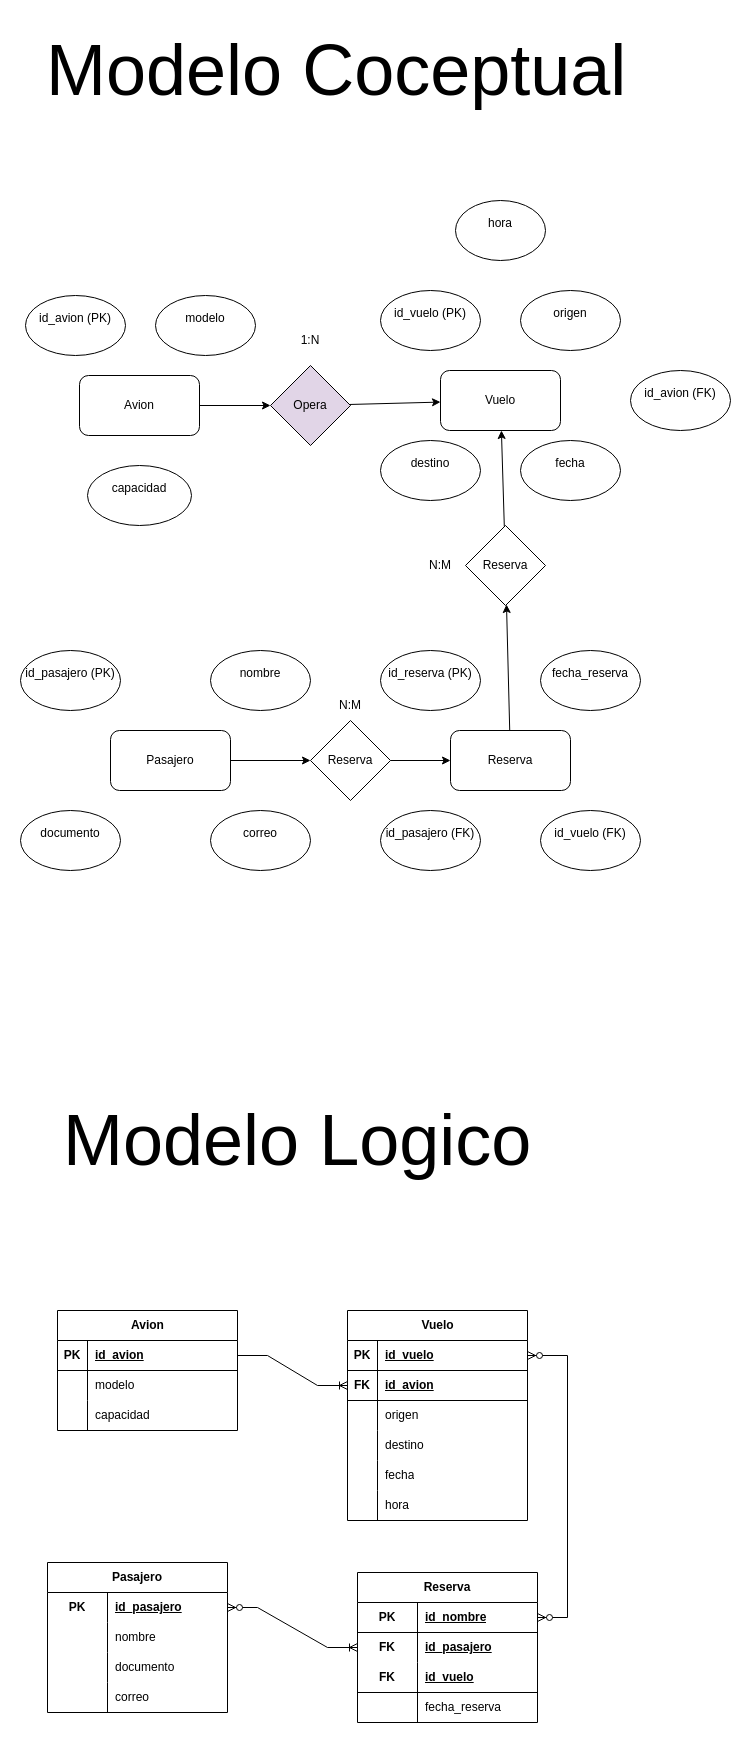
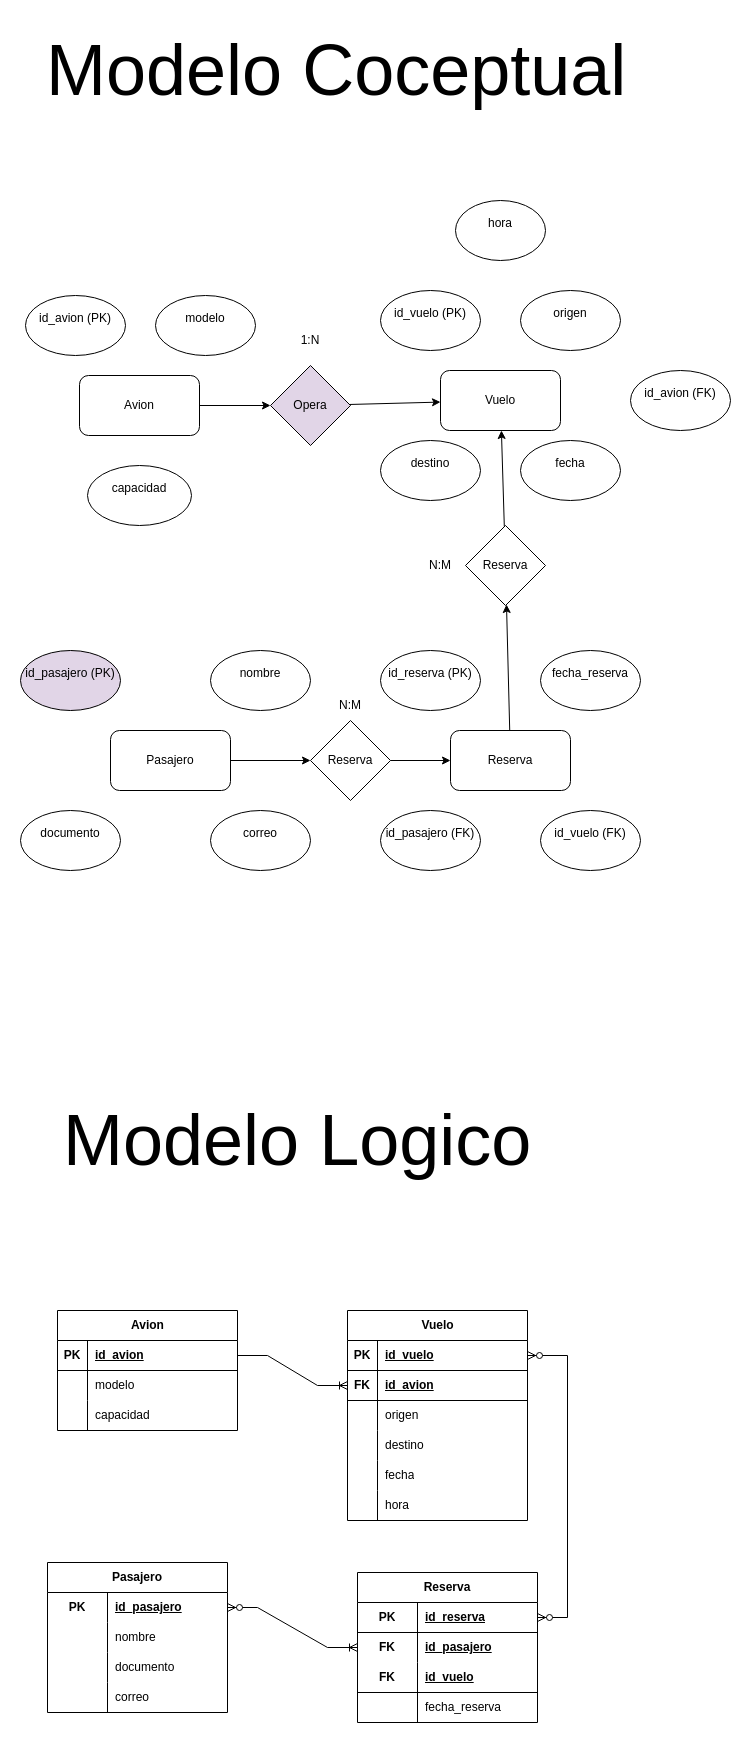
(71, 681) -> (71, 681)
(454, 1618) -> (458, 1618)
